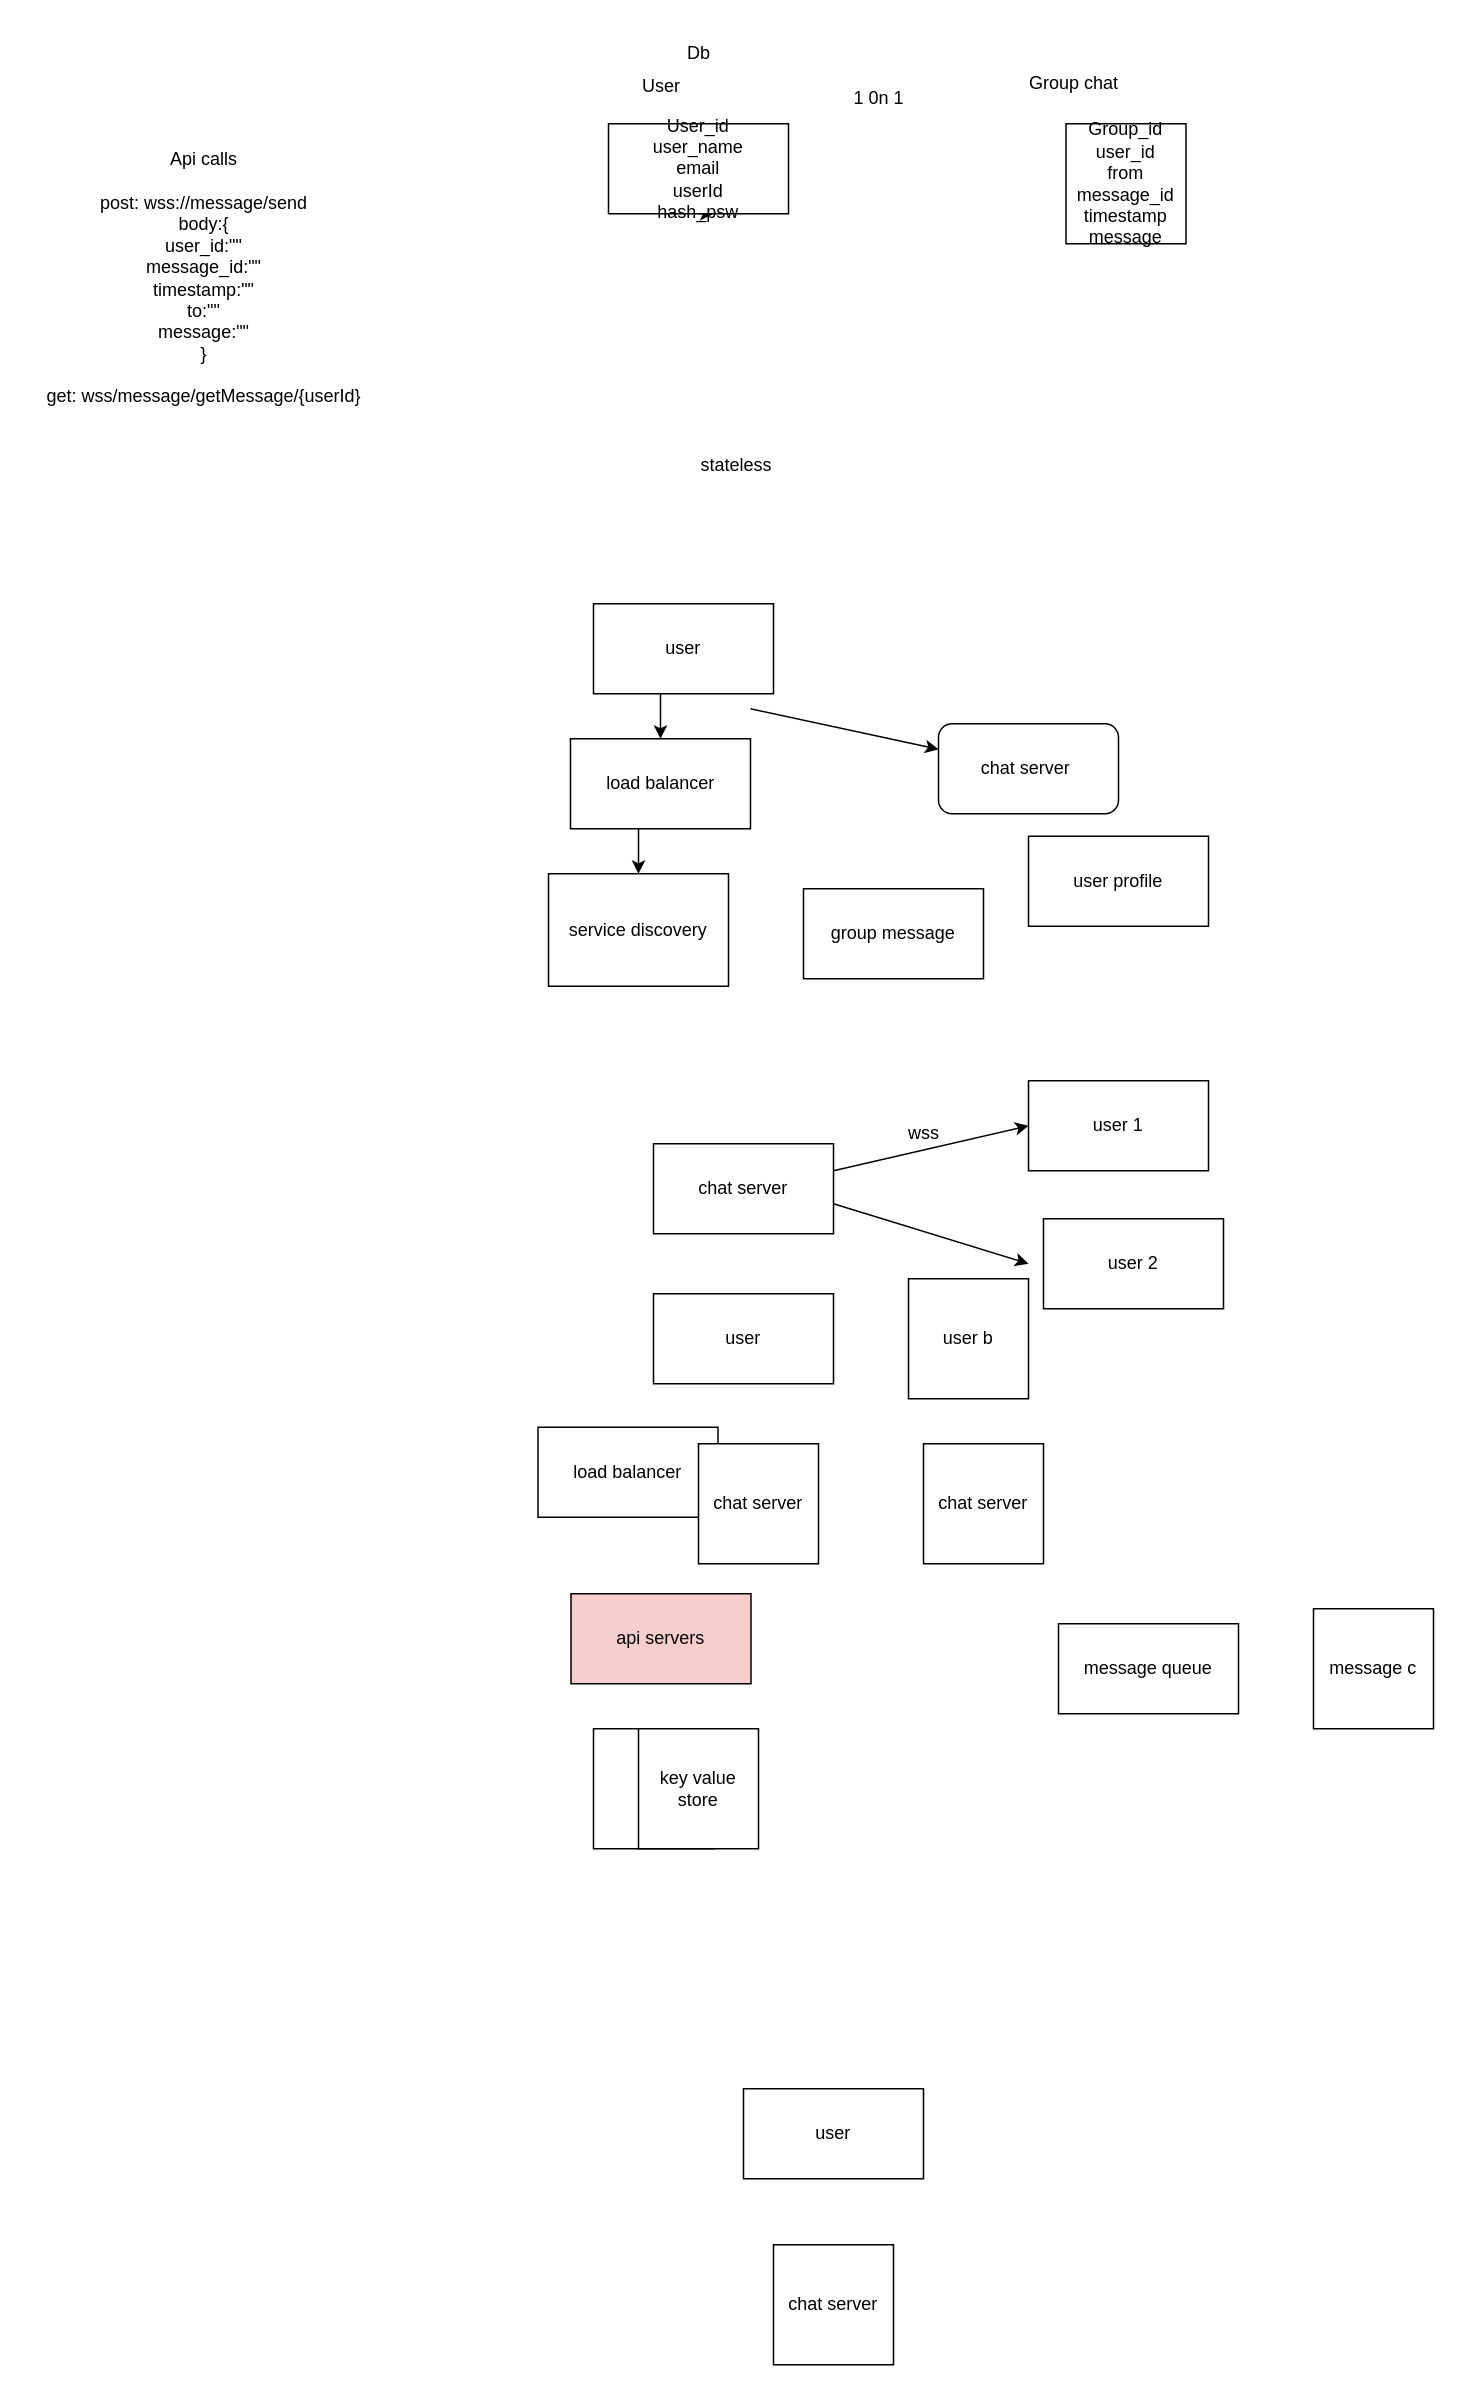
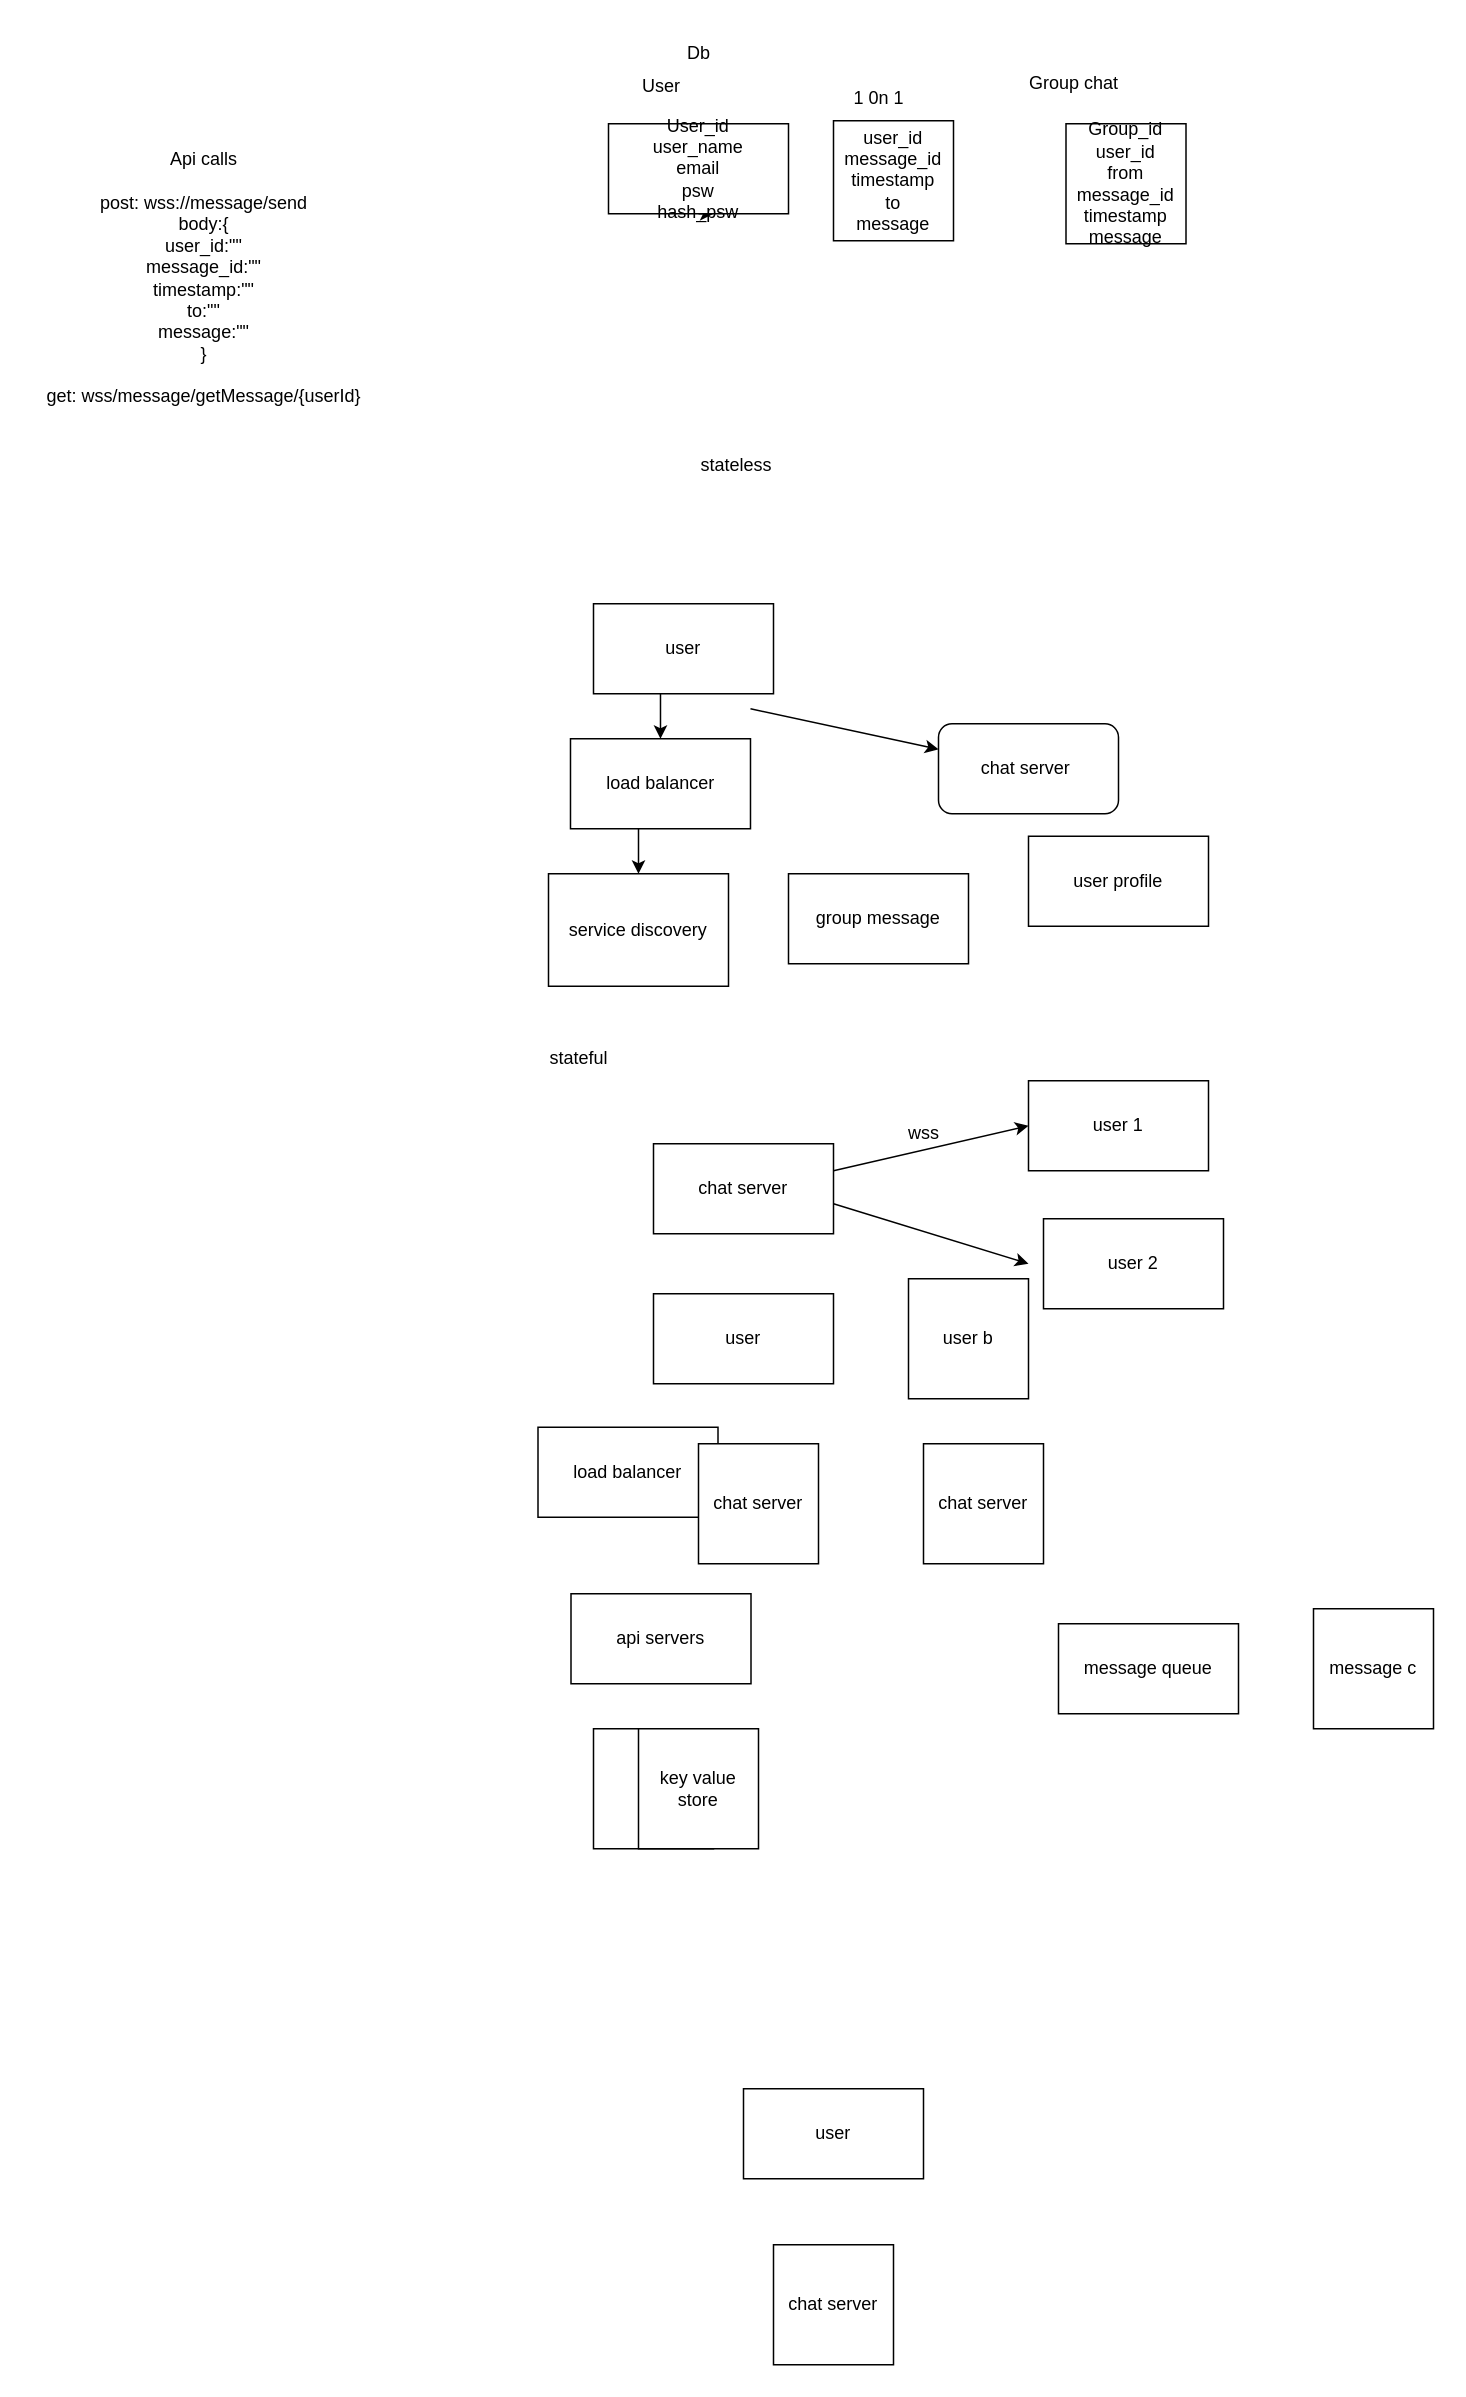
(698, 169) -> (698, 169)
none -> (893, 181)
(893, 934) -> (878, 919)
none -> (578, 1058)
(661, 1639) -> (661, 1639)
